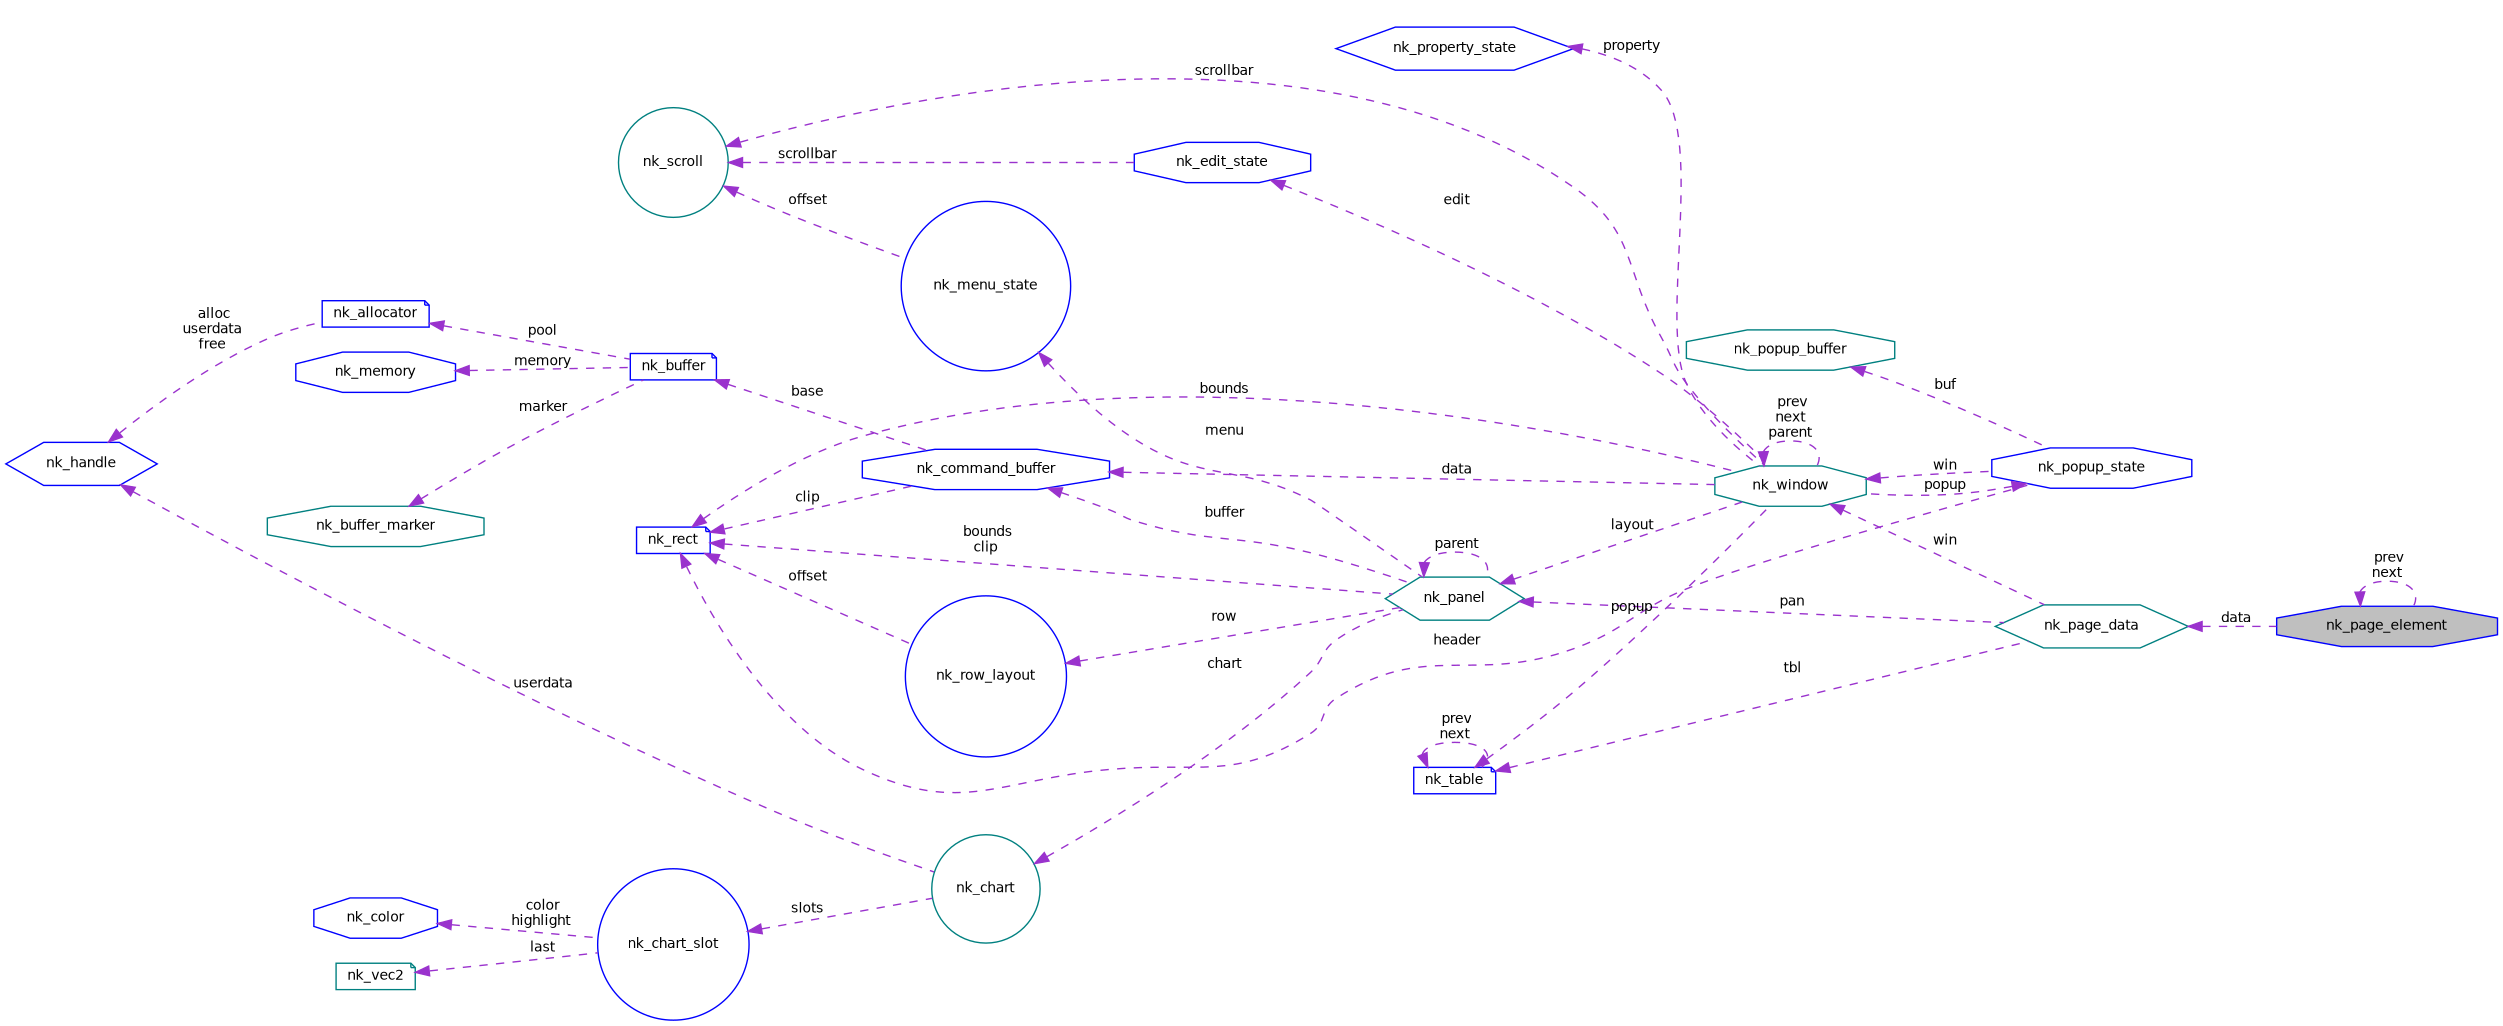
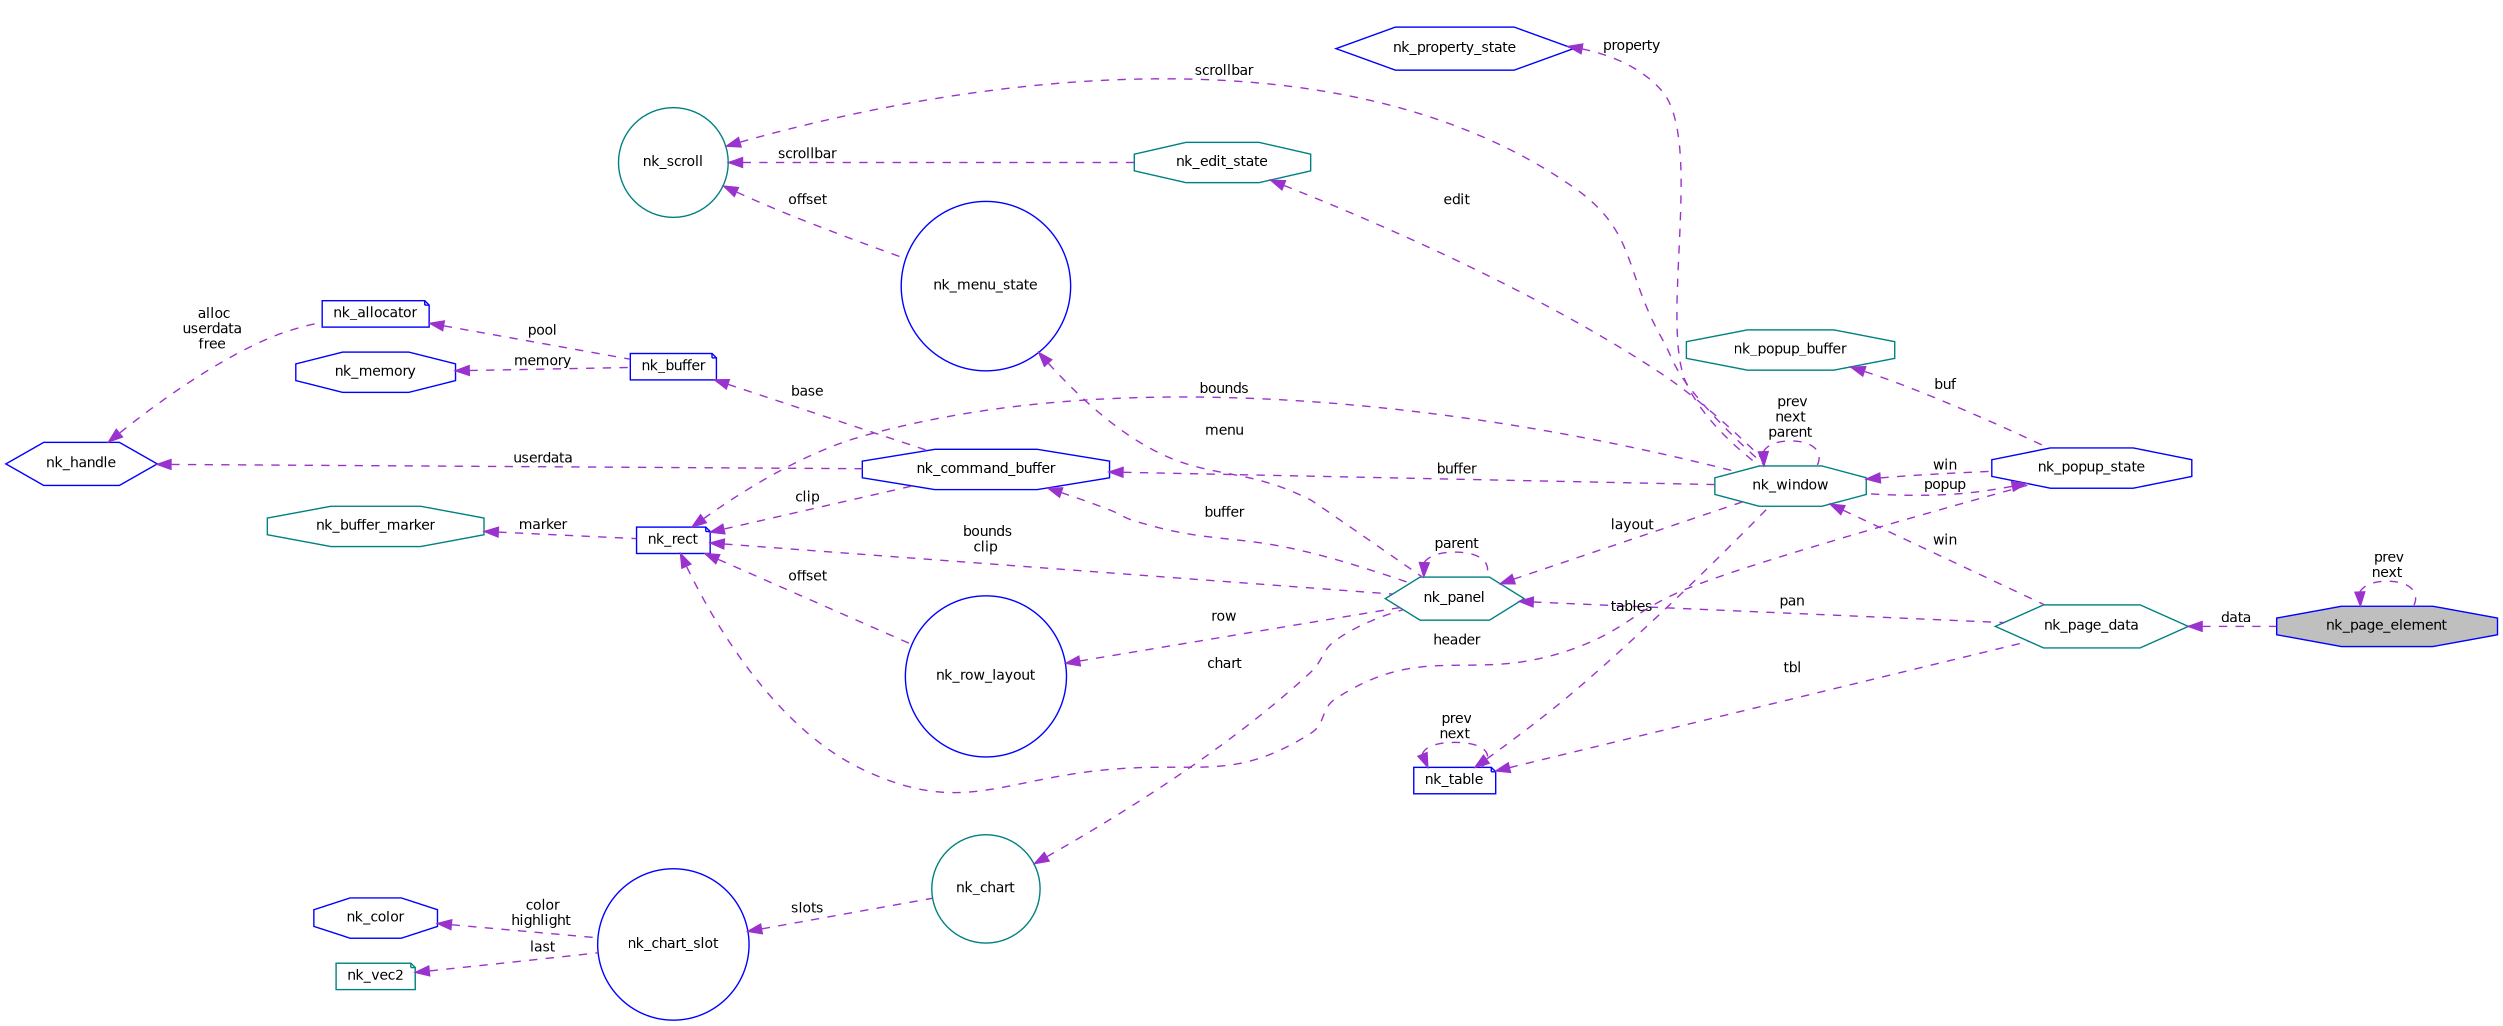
(1222, 163) -> (1222, 163)
(530, 436) -> (567, 535)
(1455, 470) -> (1455, 470)
(1630, 608) -> (1630, 608)
(527, 696) -> (517, 467)
